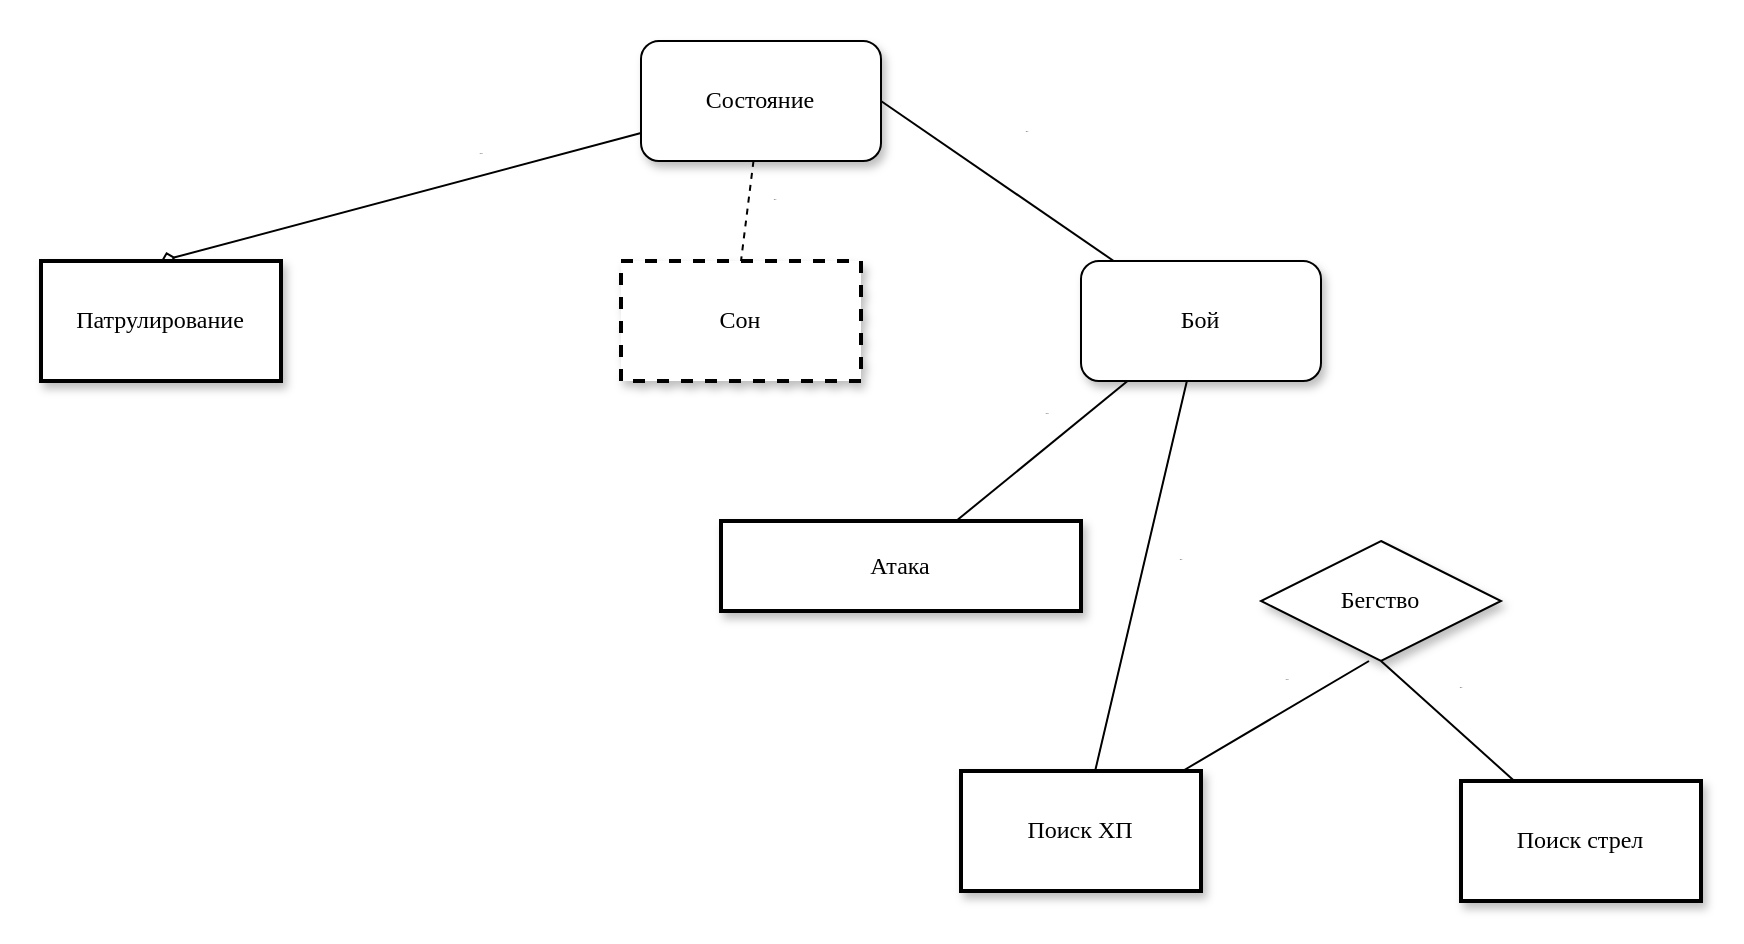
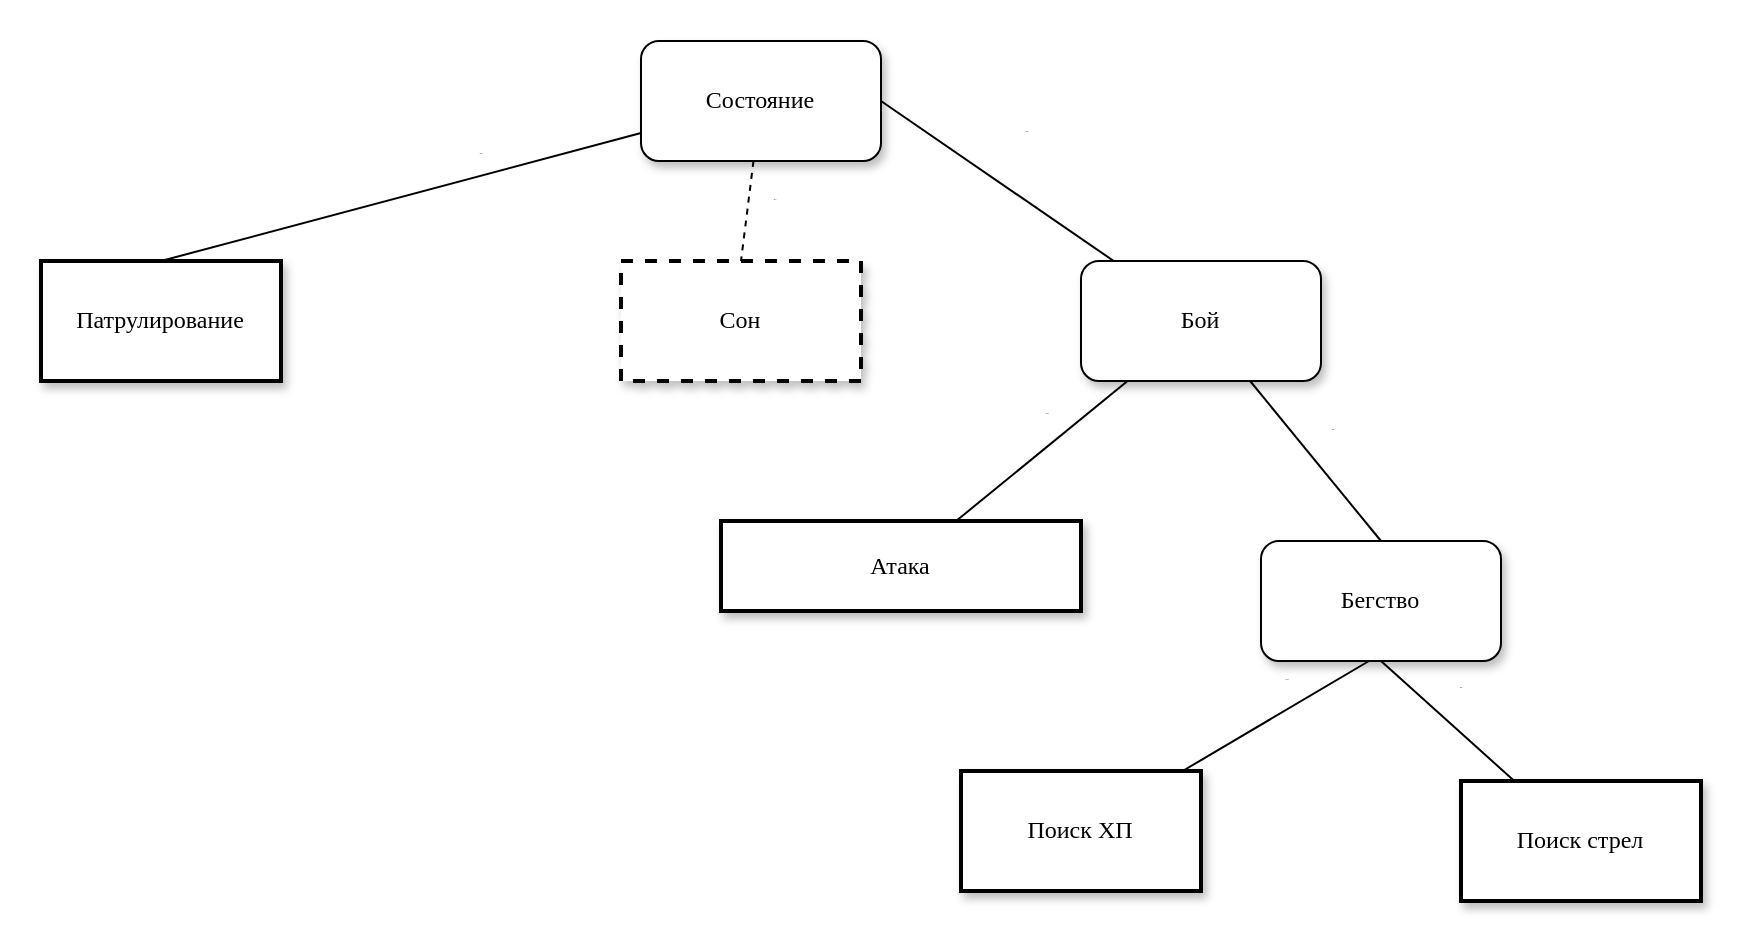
(175, 257) -> (169, 259)
(1141, 575) -> (1316, 461)
(1381, 601) -> (1381, 601)
